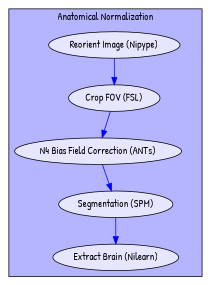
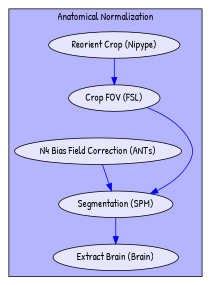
(114, 45) -> (114, 45)
(107, 121) -> (192, 146)
(116, 257) -> (116, 257)
